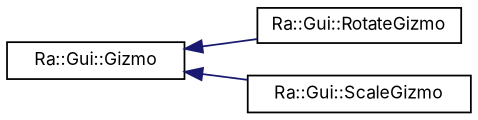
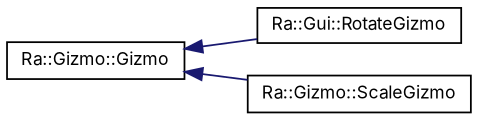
(96, 61) -> (96, 61)
(359, 94) -> (359, 94)
